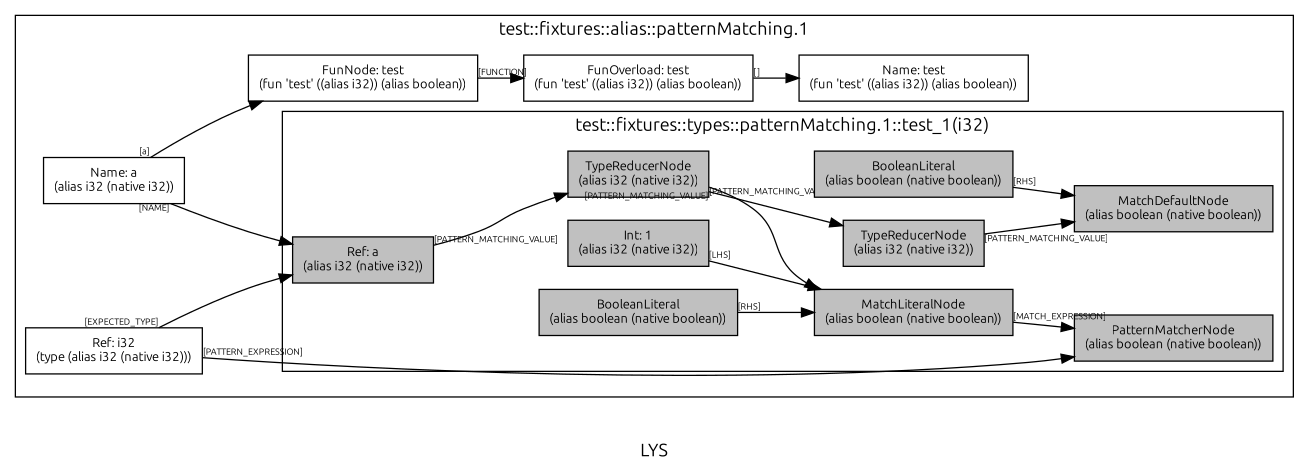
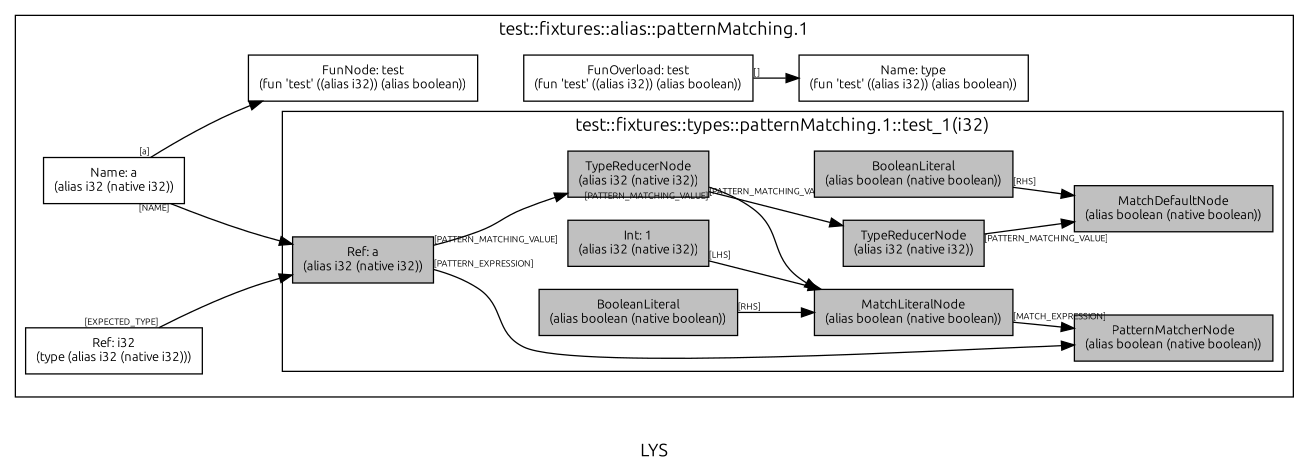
(494, 78) -> none
(914, 78) -> (914, 78)
(632, 375) -> (730, 358)
